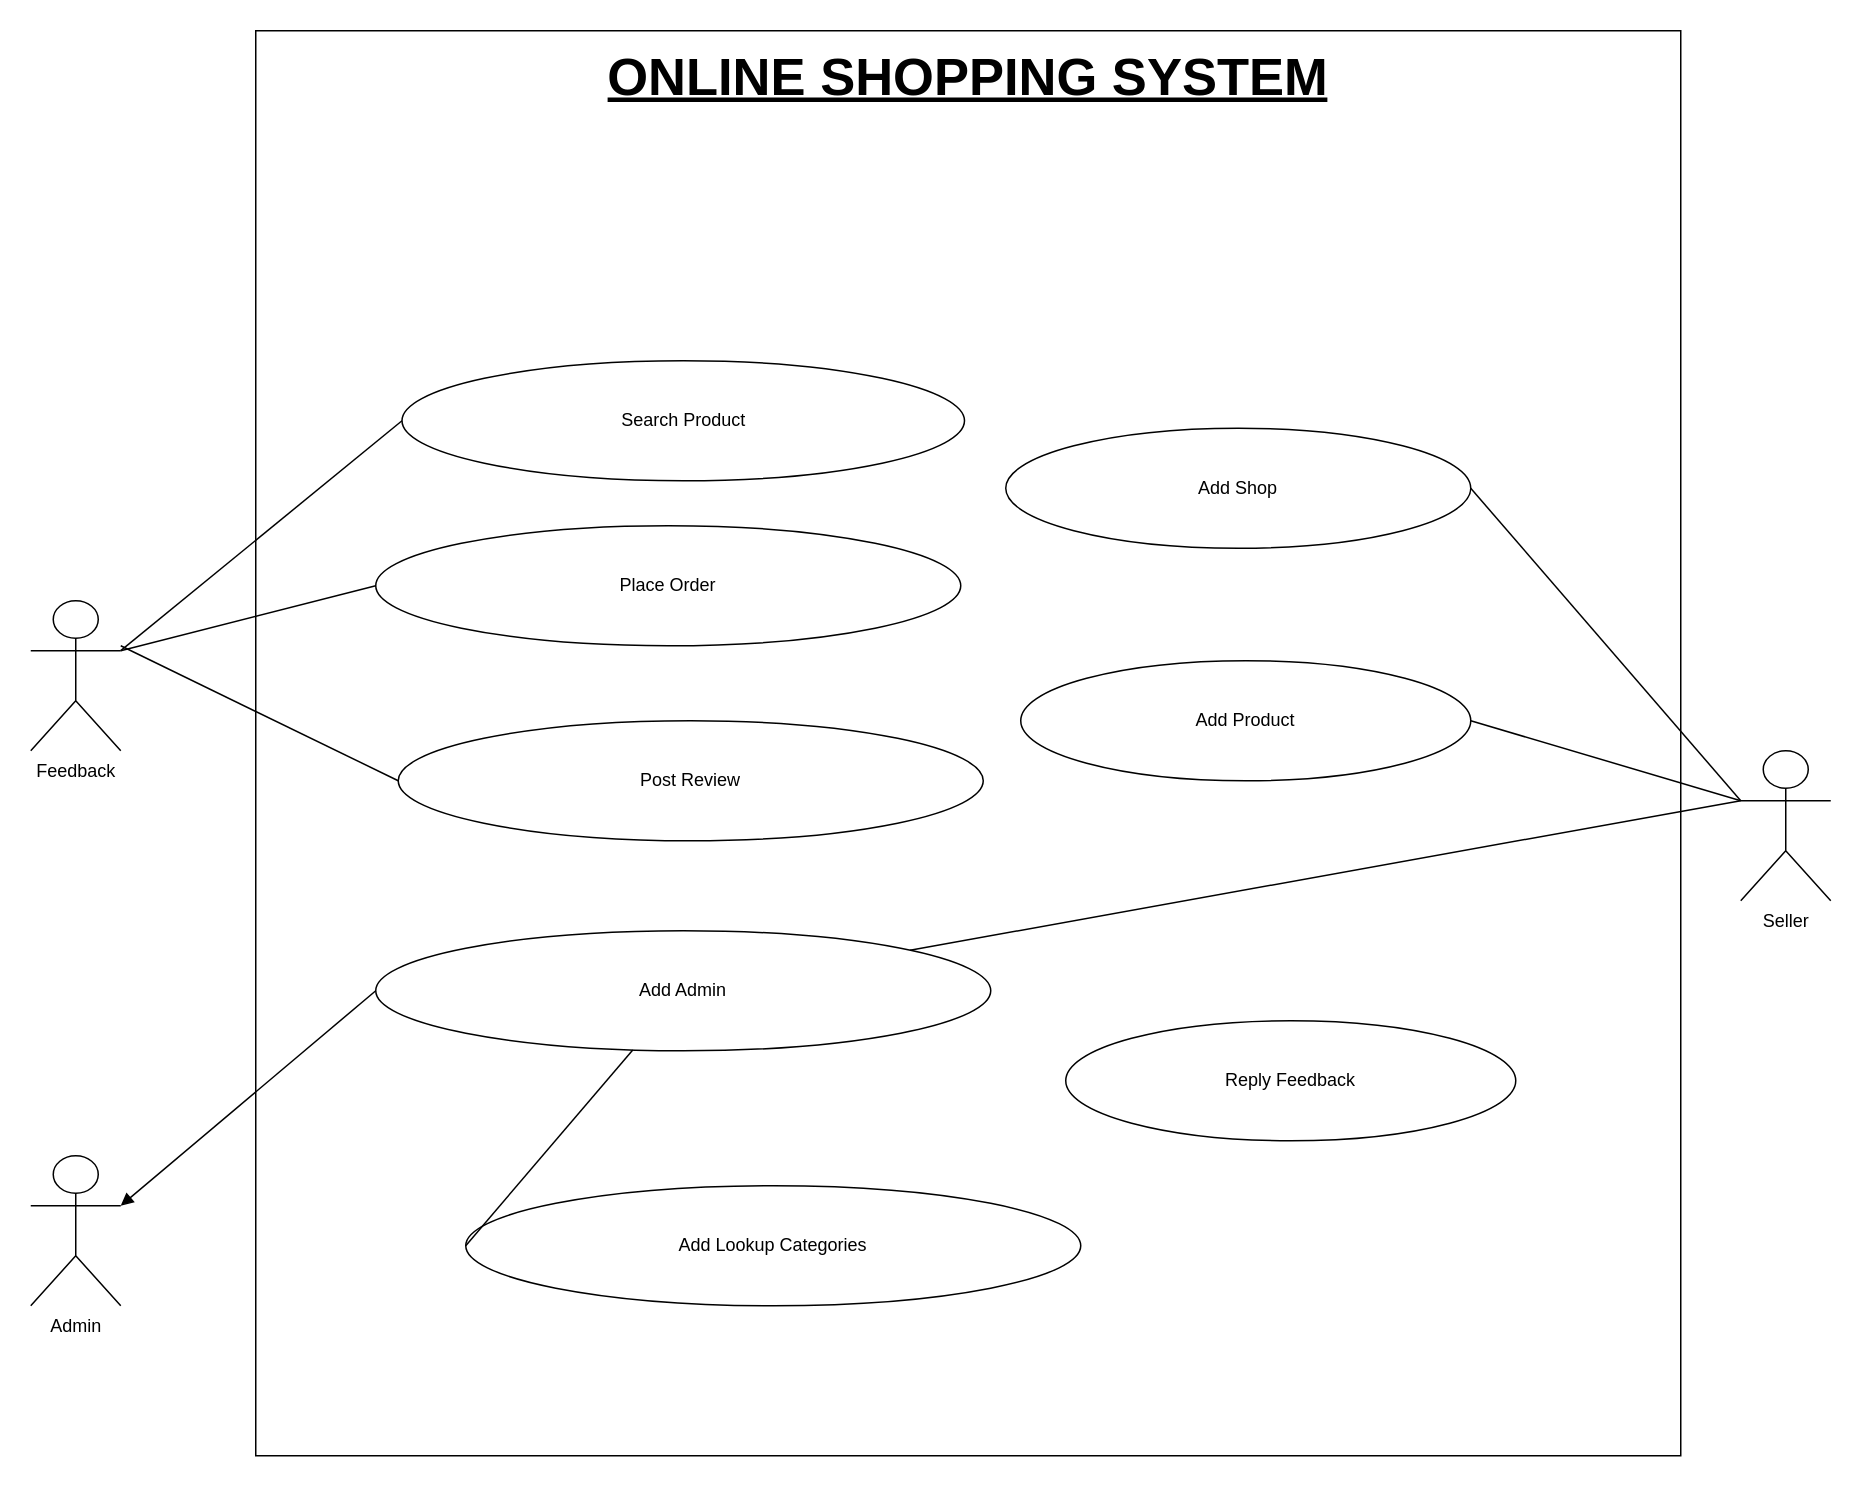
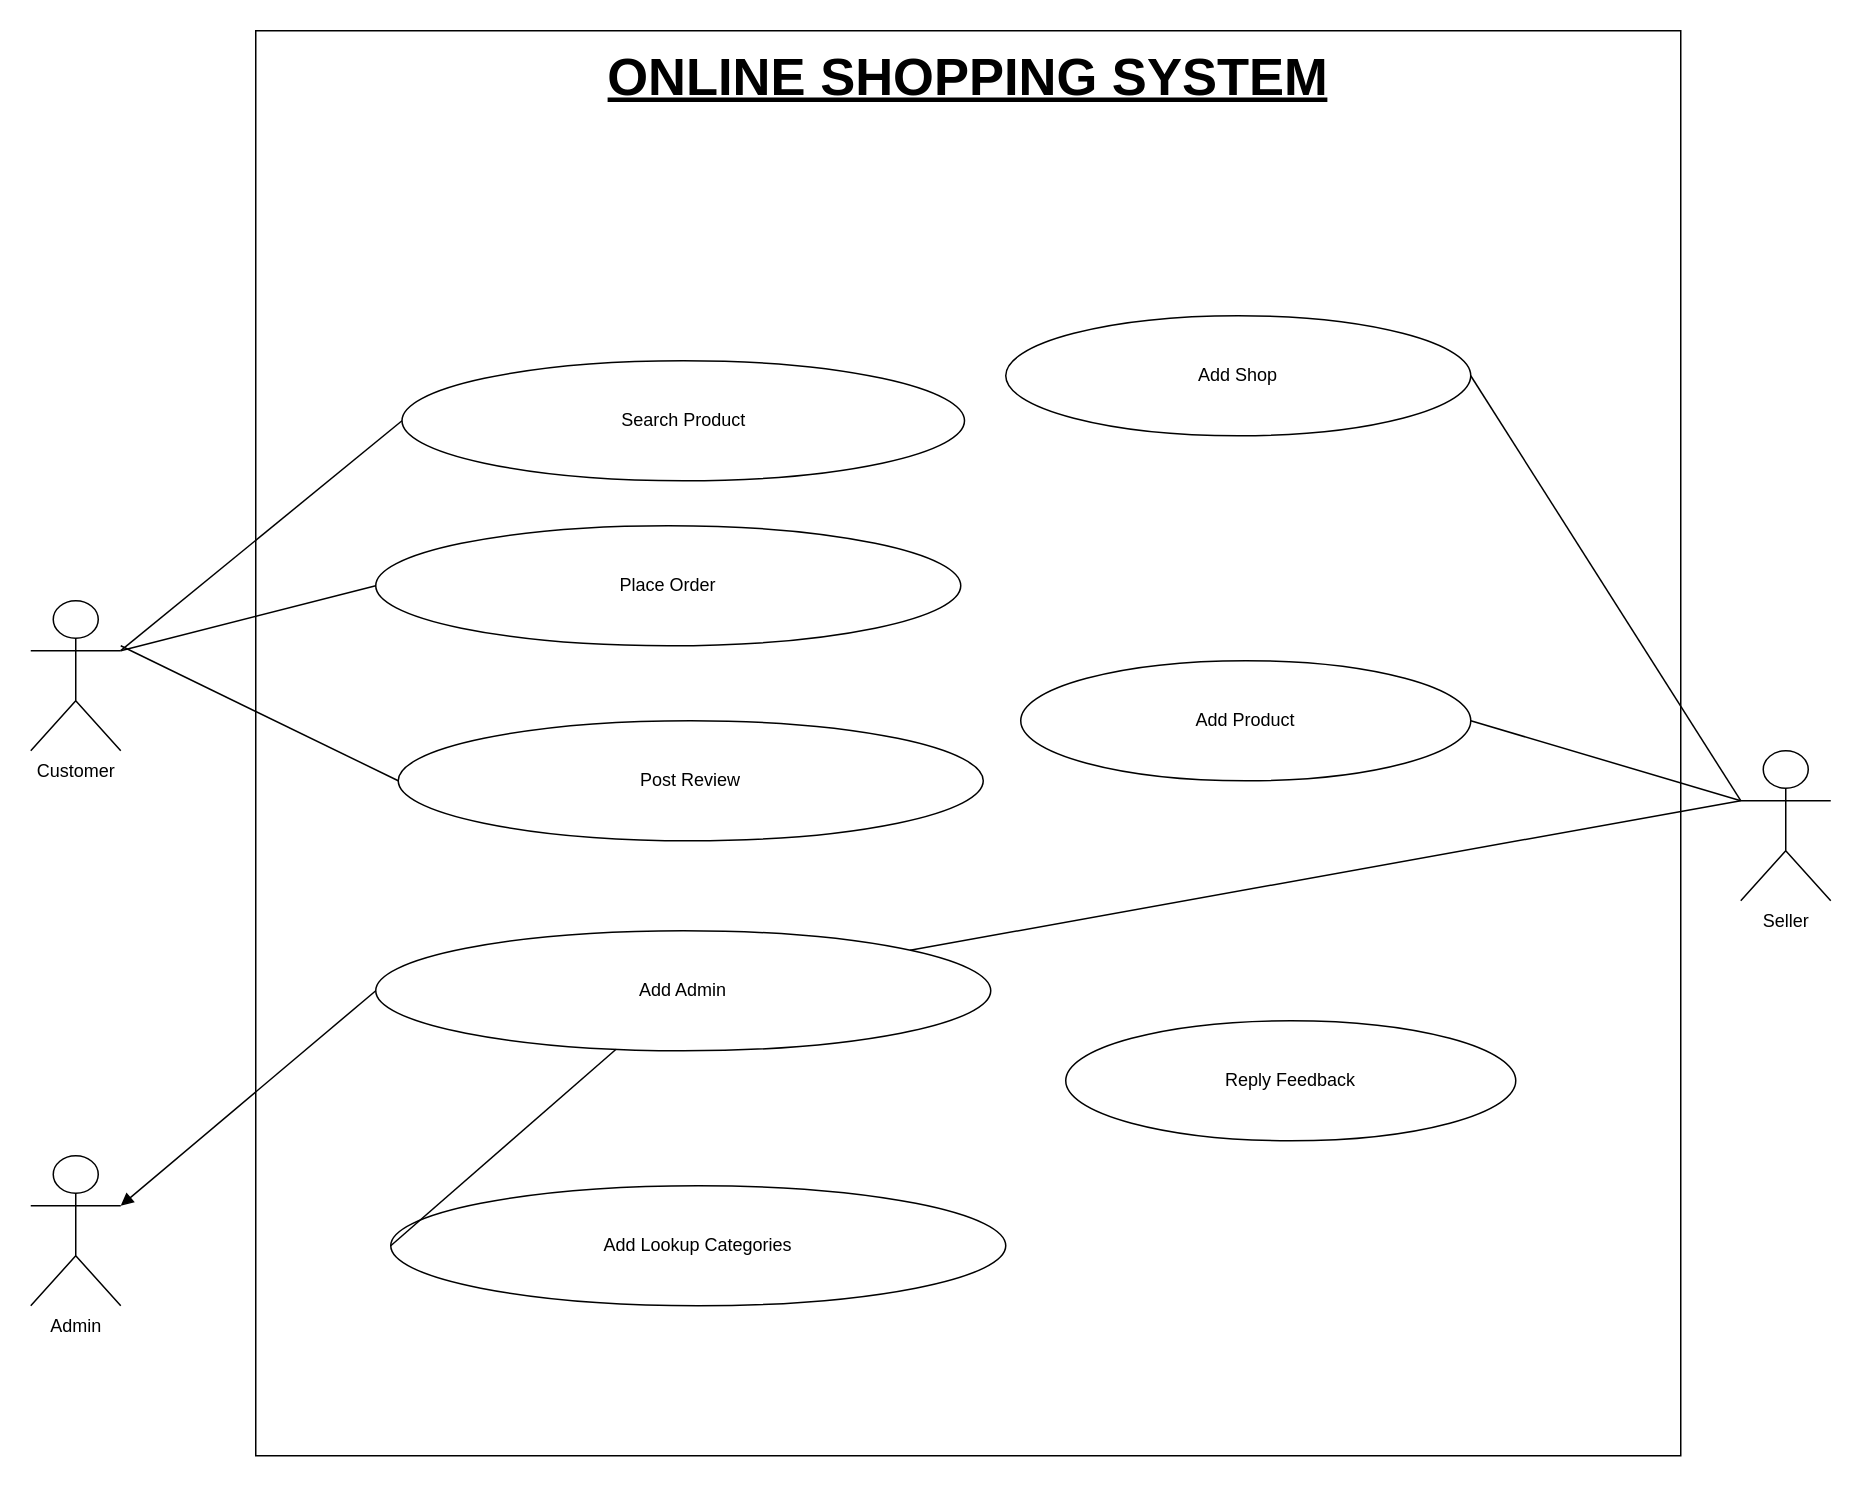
(1238, 488) -> (1238, 376)
(77, 772) -> (77, 772)
(773, 1246) -> (698, 1246)
